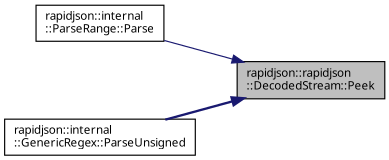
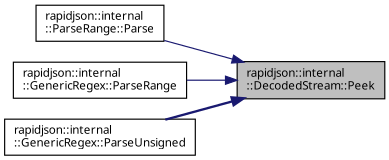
none -> (100, 80)
(311, 80) -> (311, 80)
